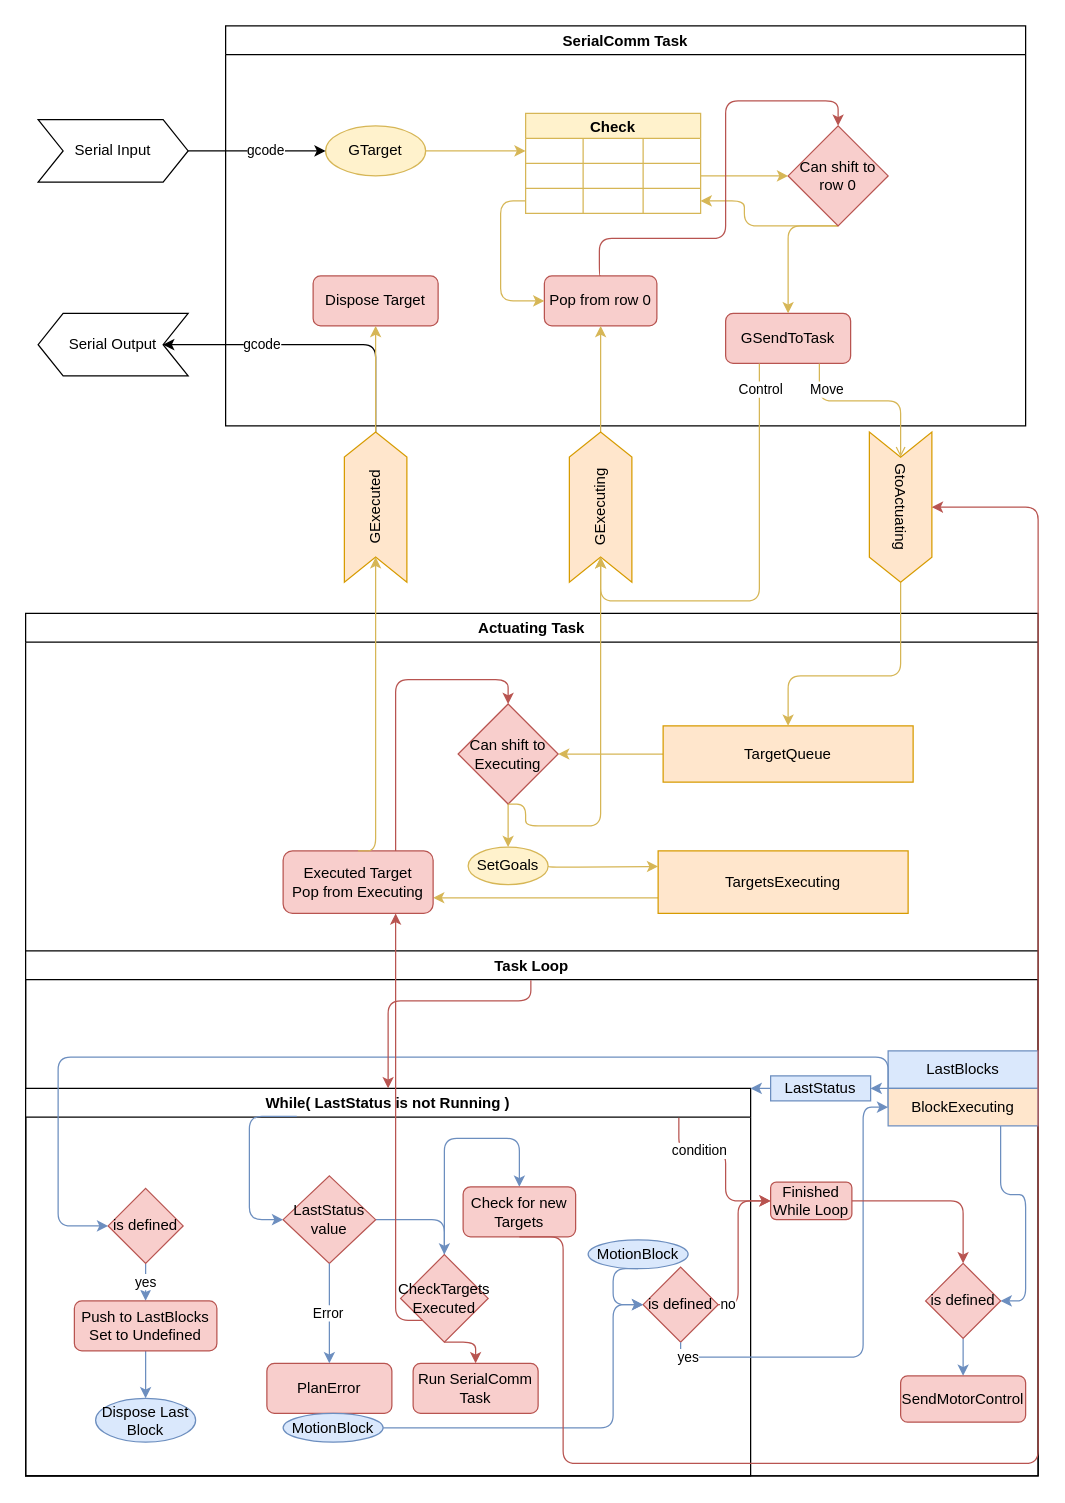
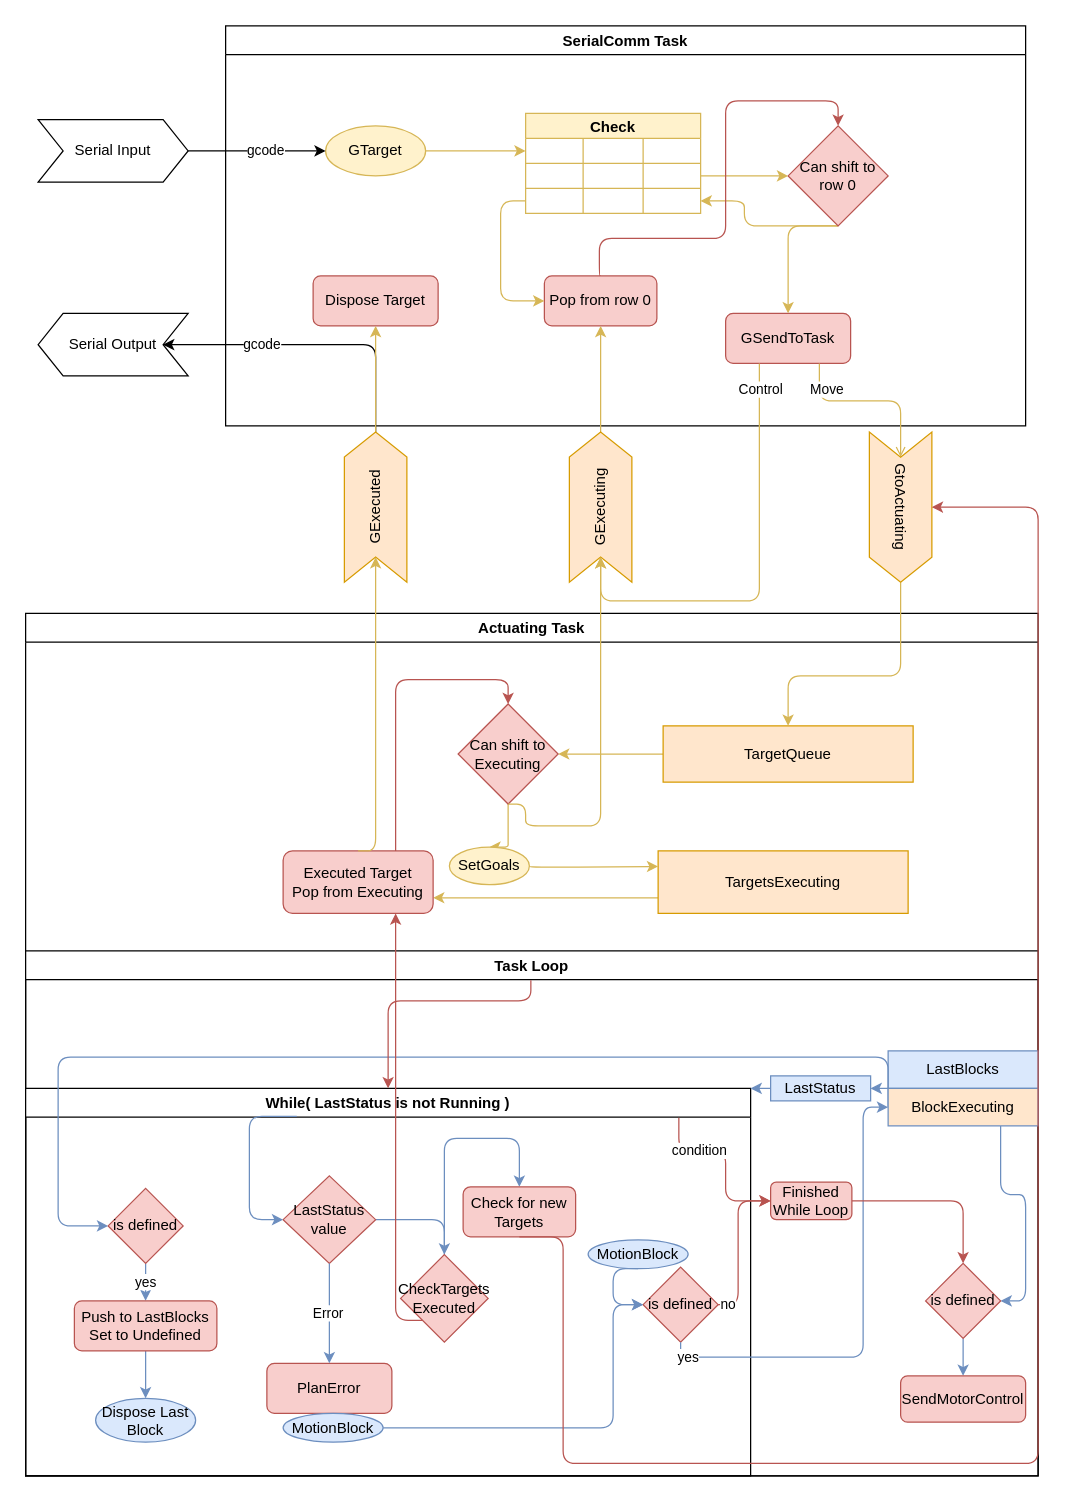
(508, 866) -> (489, 866)
(463, 1342) -> none
(476, 1388) -> none
